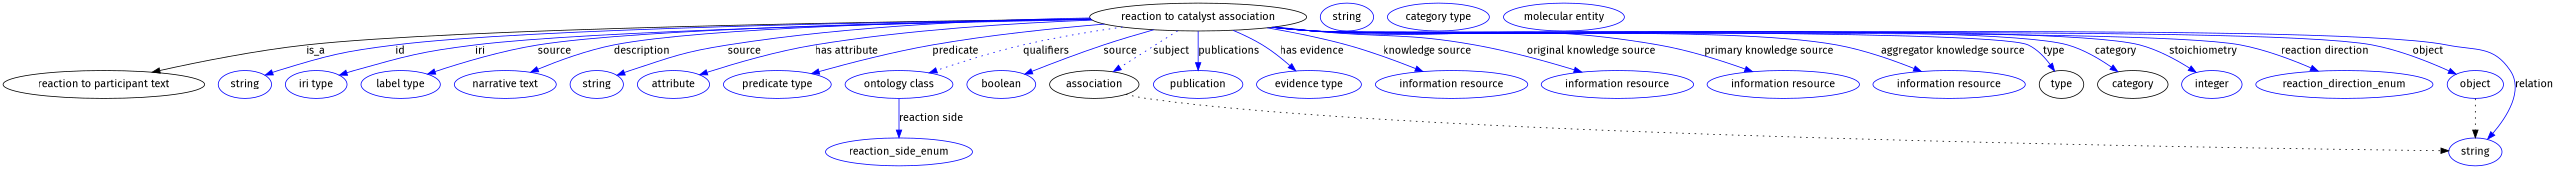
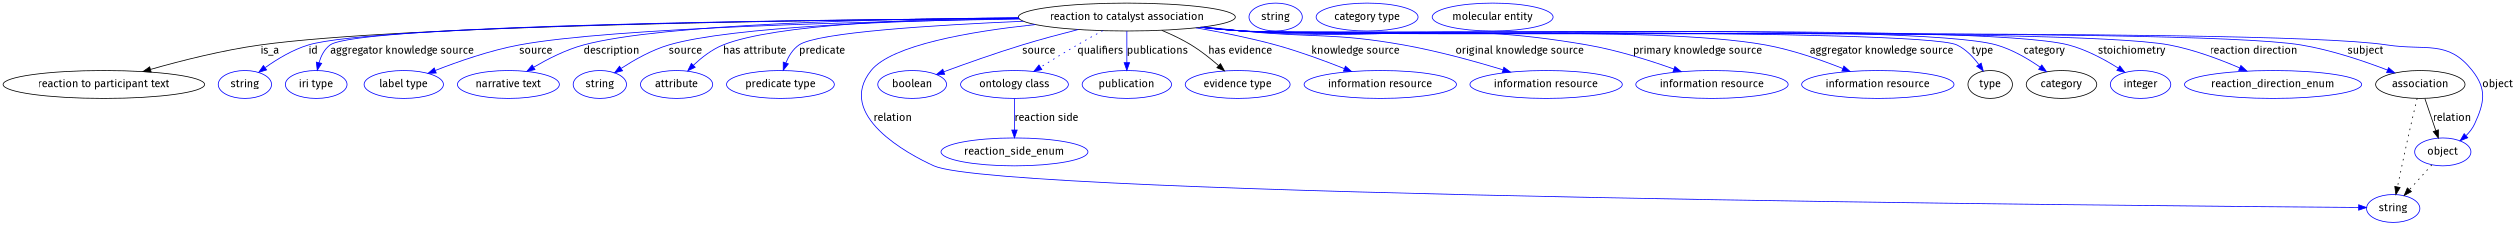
(1263, 45) -> (1192, 45)
(1149, 49) -> (1796, 34)
(480, 51) -> (402, 51)
none -> (2430, 115)
